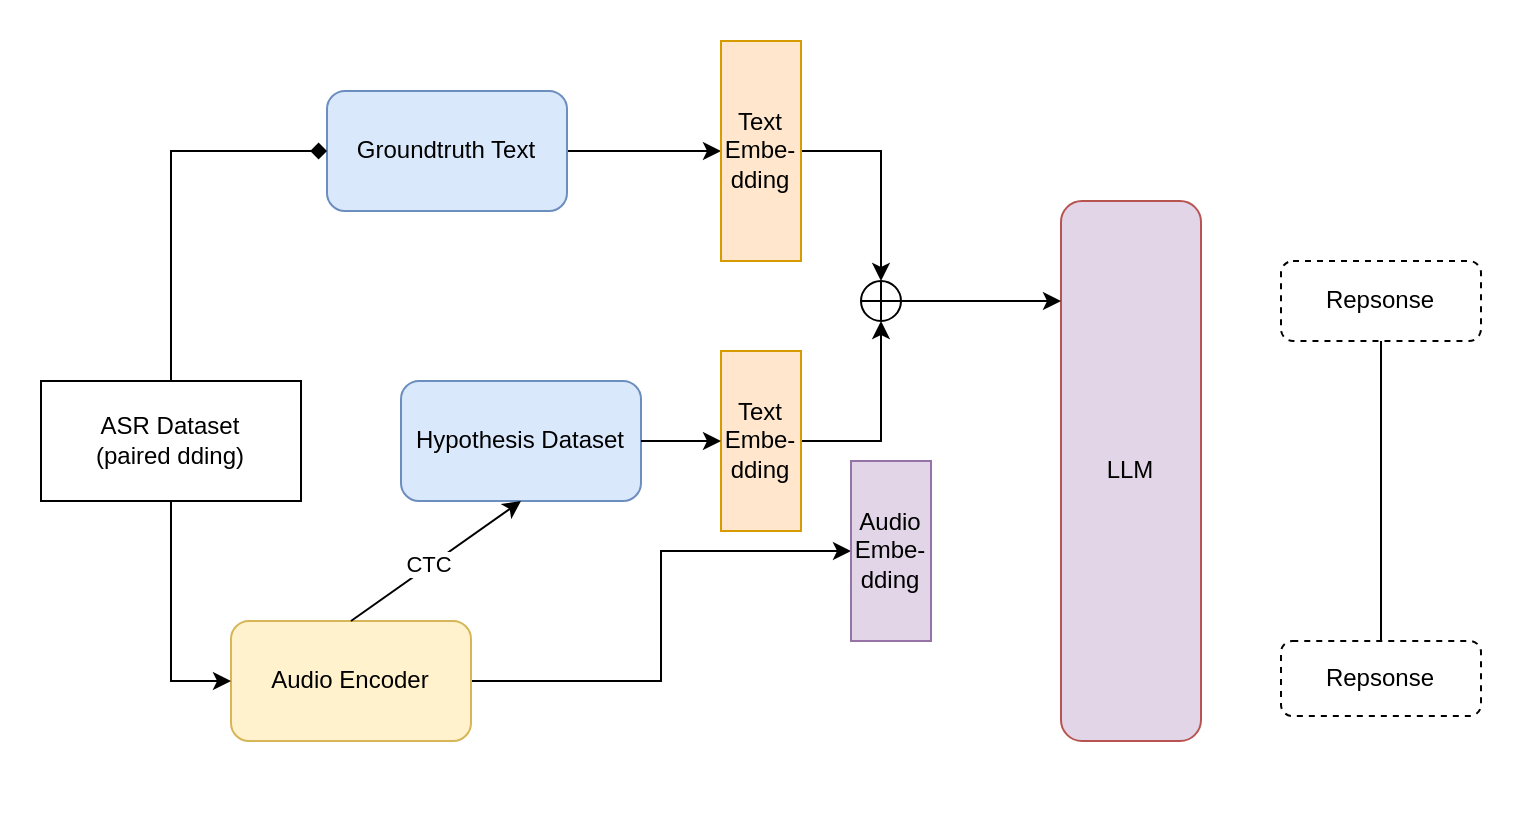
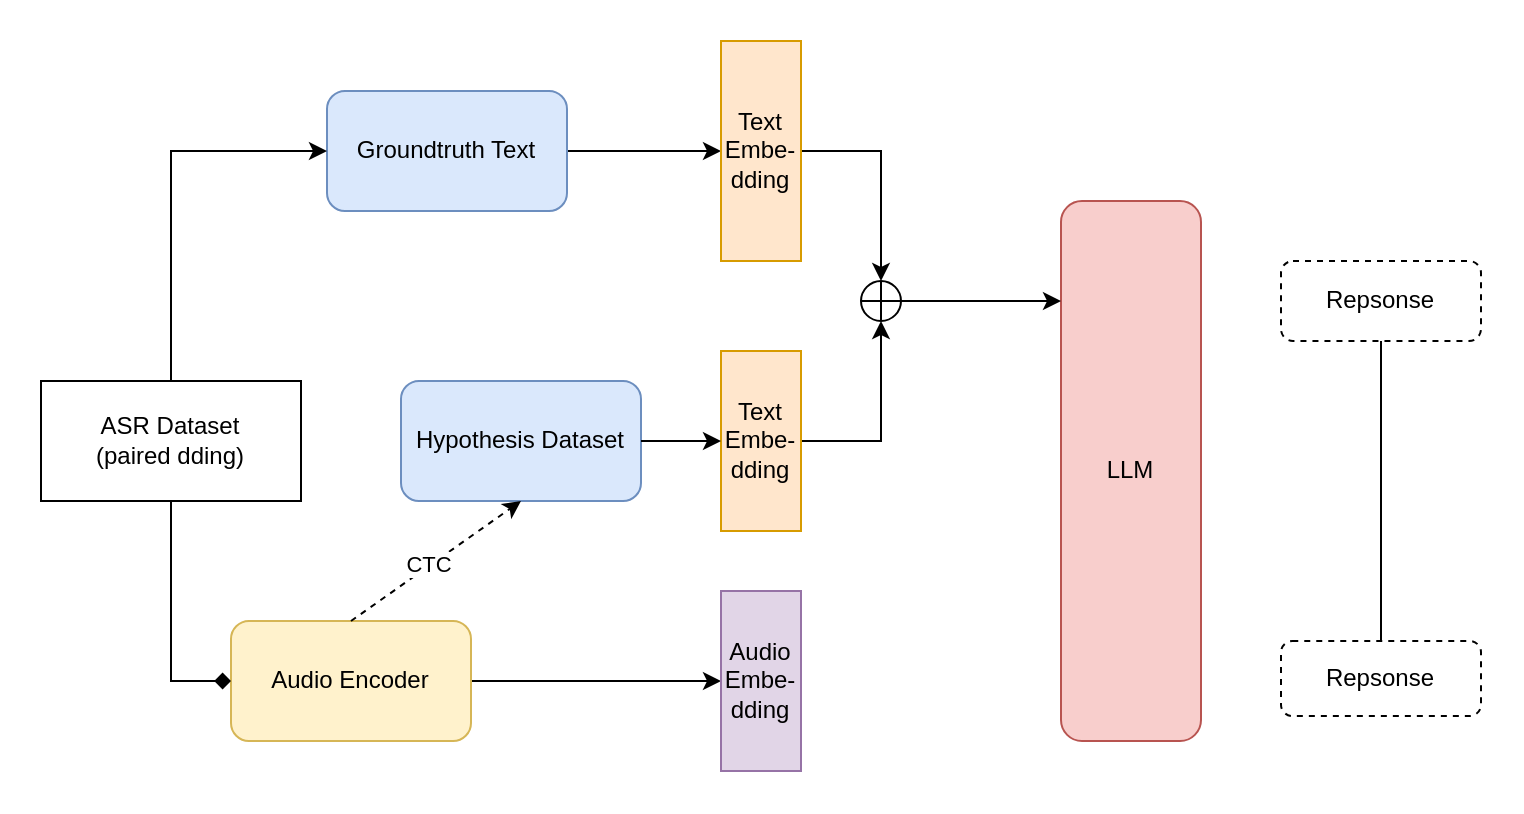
(310, 151) -> (311, 151)
(1131, 471) -> (1131, 471)
(478, 531) -> (478, 531)
(891, 551) -> (761, 681)
(215, 681) -> (214, 681)
